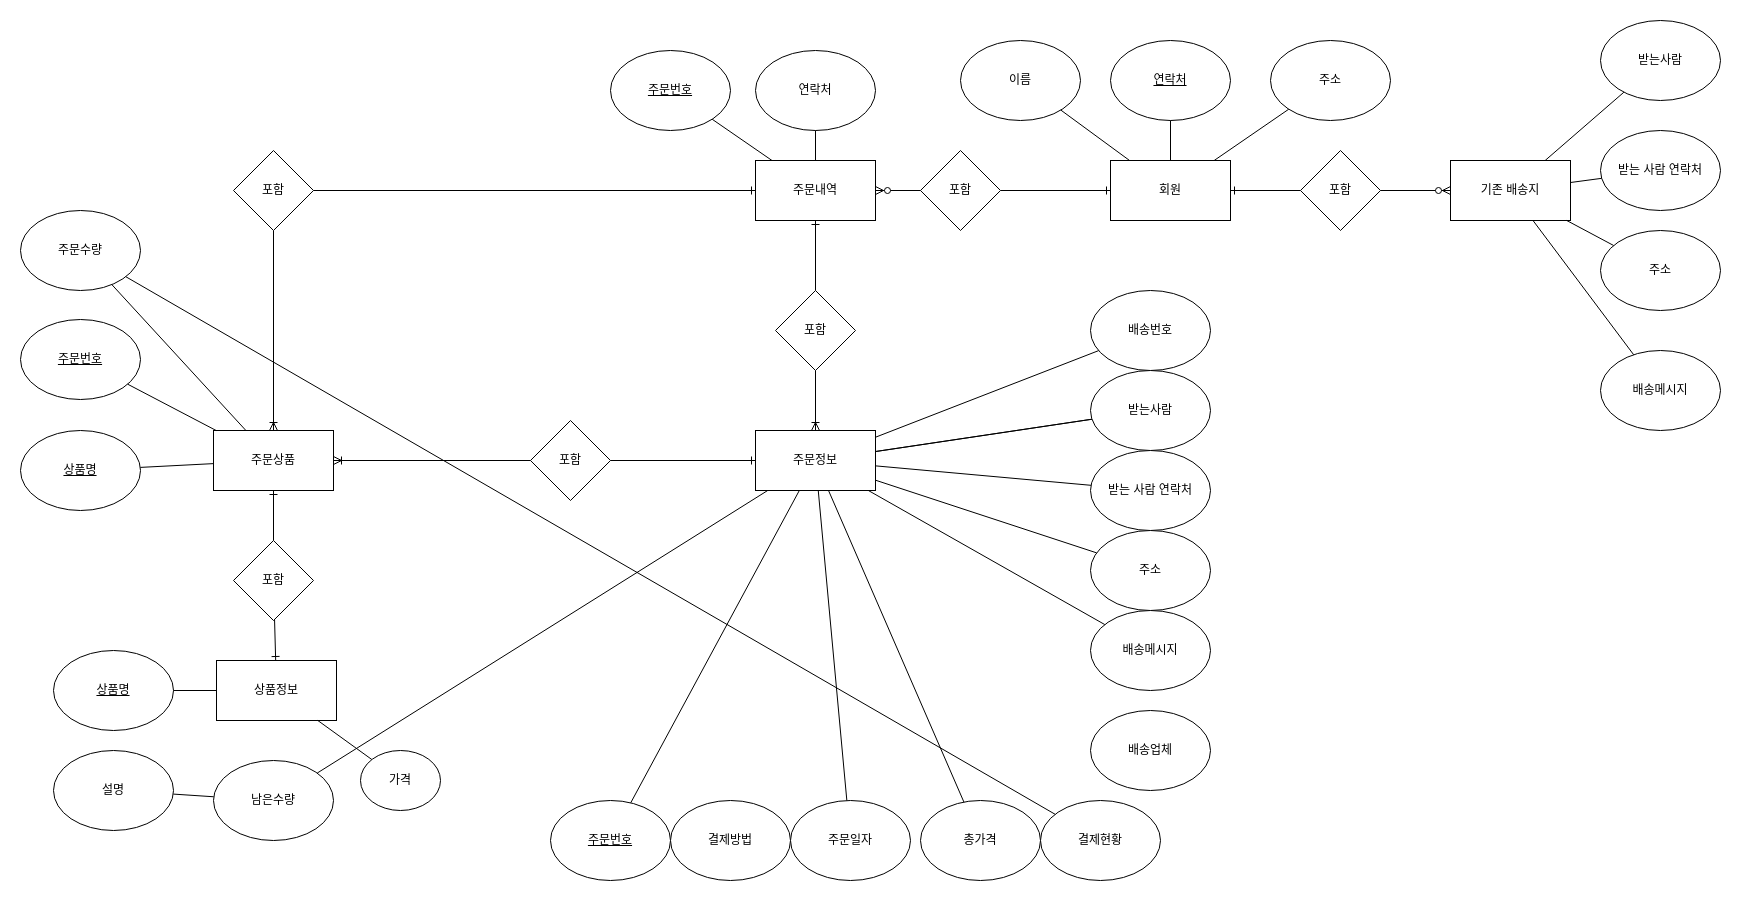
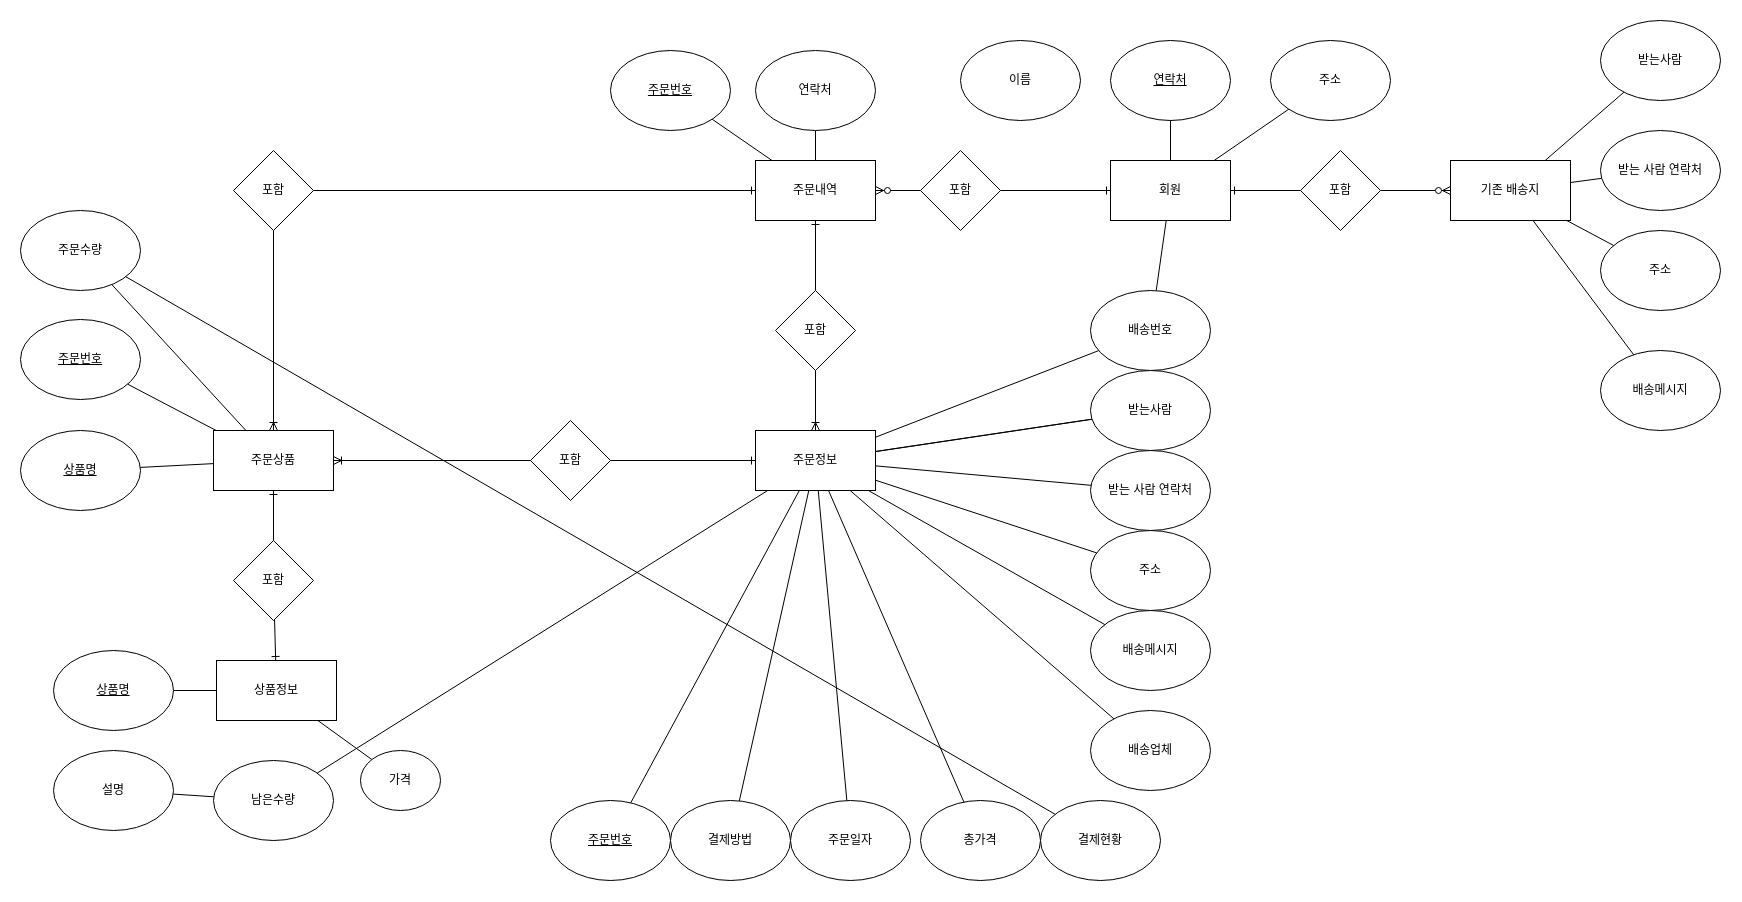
(1096, 136) -> (1161, 256)
none -> (982, 605)
none -> (774, 646)
